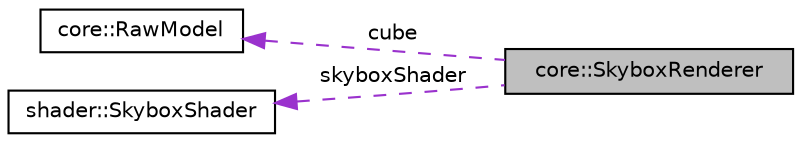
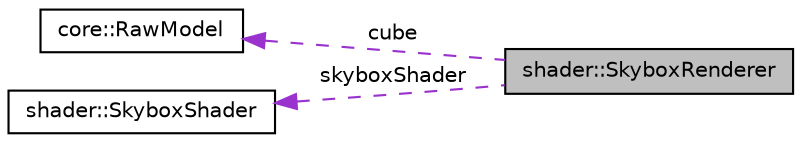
(649, 71) -> (649, 71)
